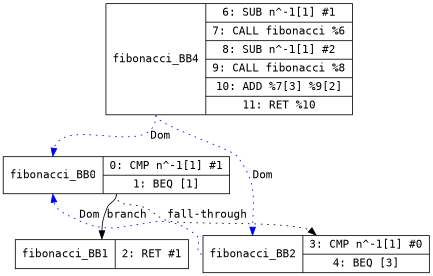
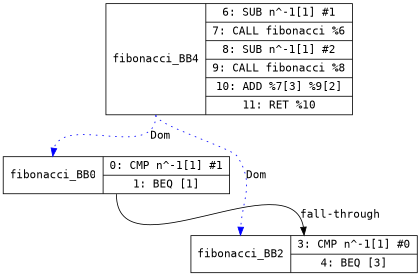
(208, 223) -> (206, 216)
(134, 225) -> none
(102, 254) -> none
